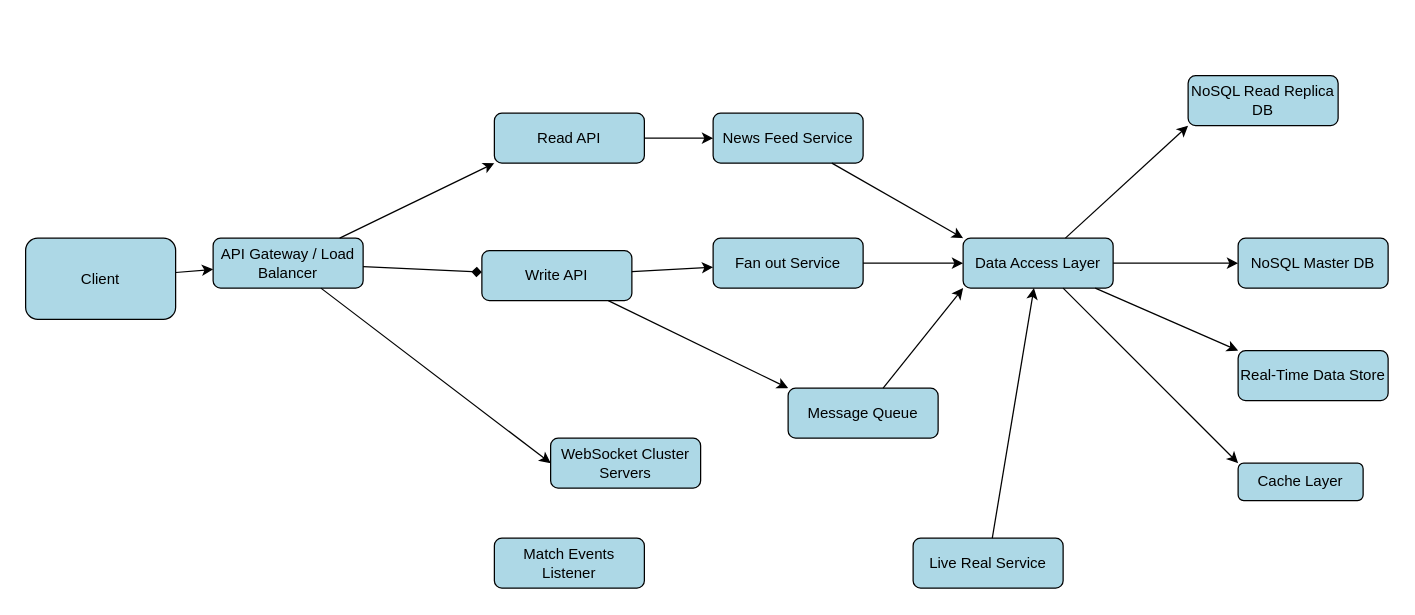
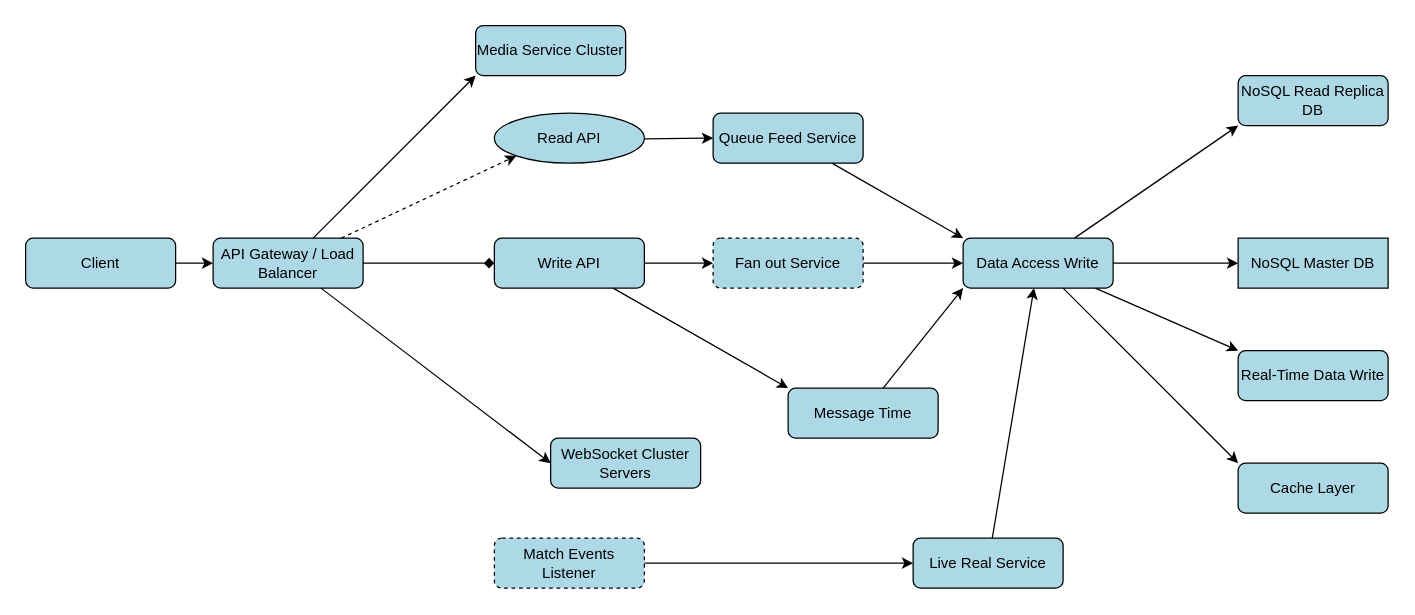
none -> (551, 51)
(1263, 101) -> (1313, 101)
(569, 138) -> (569, 138)
(788, 138) -> (788, 138)
none -> (391, 160)
(413, 203) -> (425, 199)
(788, 263) -> (788, 263)
(1038, 263) -> (1038, 263)
(1313, 263) -> (1313, 263)
(557, 276) -> (569, 263)
(101, 279) -> (101, 263)
(1313, 376) -> (1313, 376)
(863, 413) -> (863, 413)
(1301, 482) -> (1313, 488)
(545, 537) -> (775, 563)
(569, 563) -> (569, 563)
